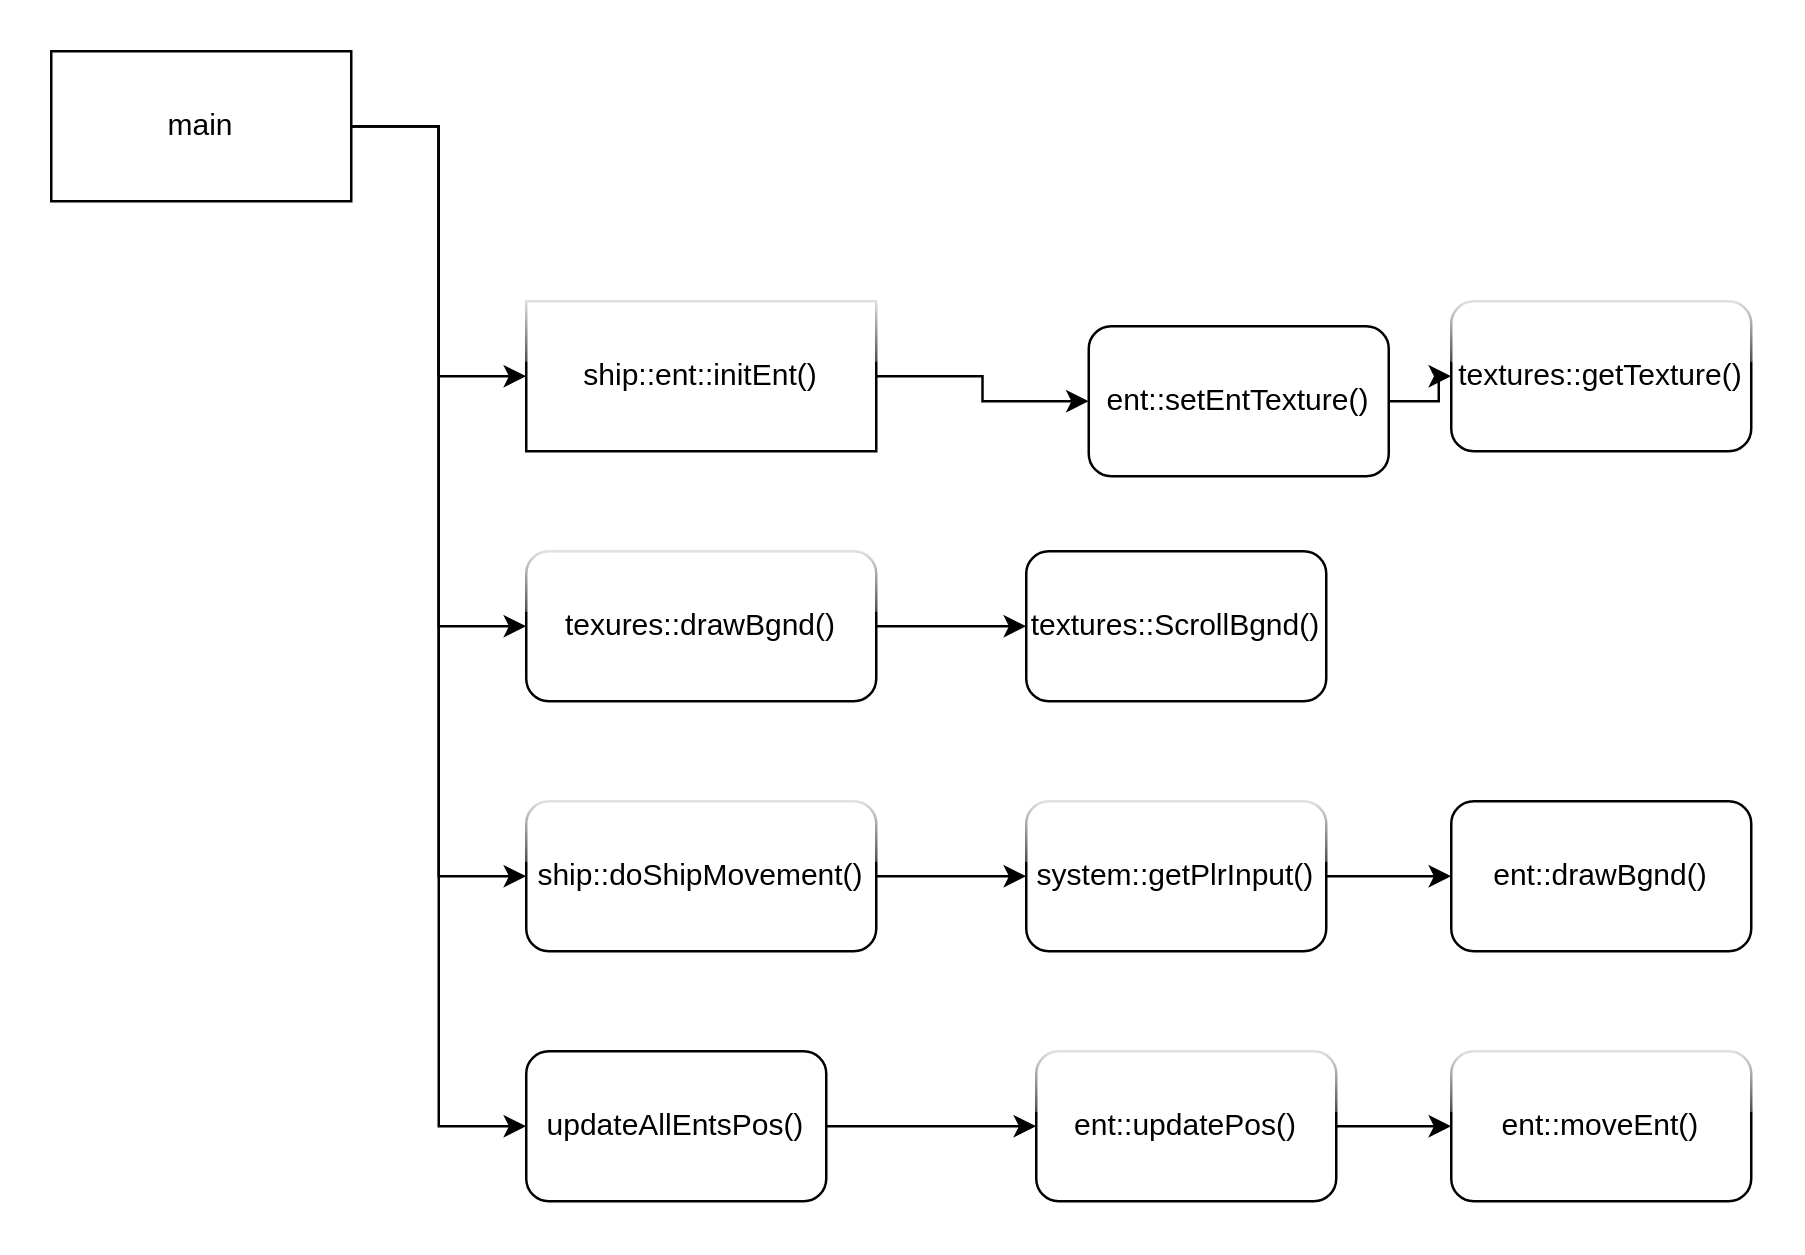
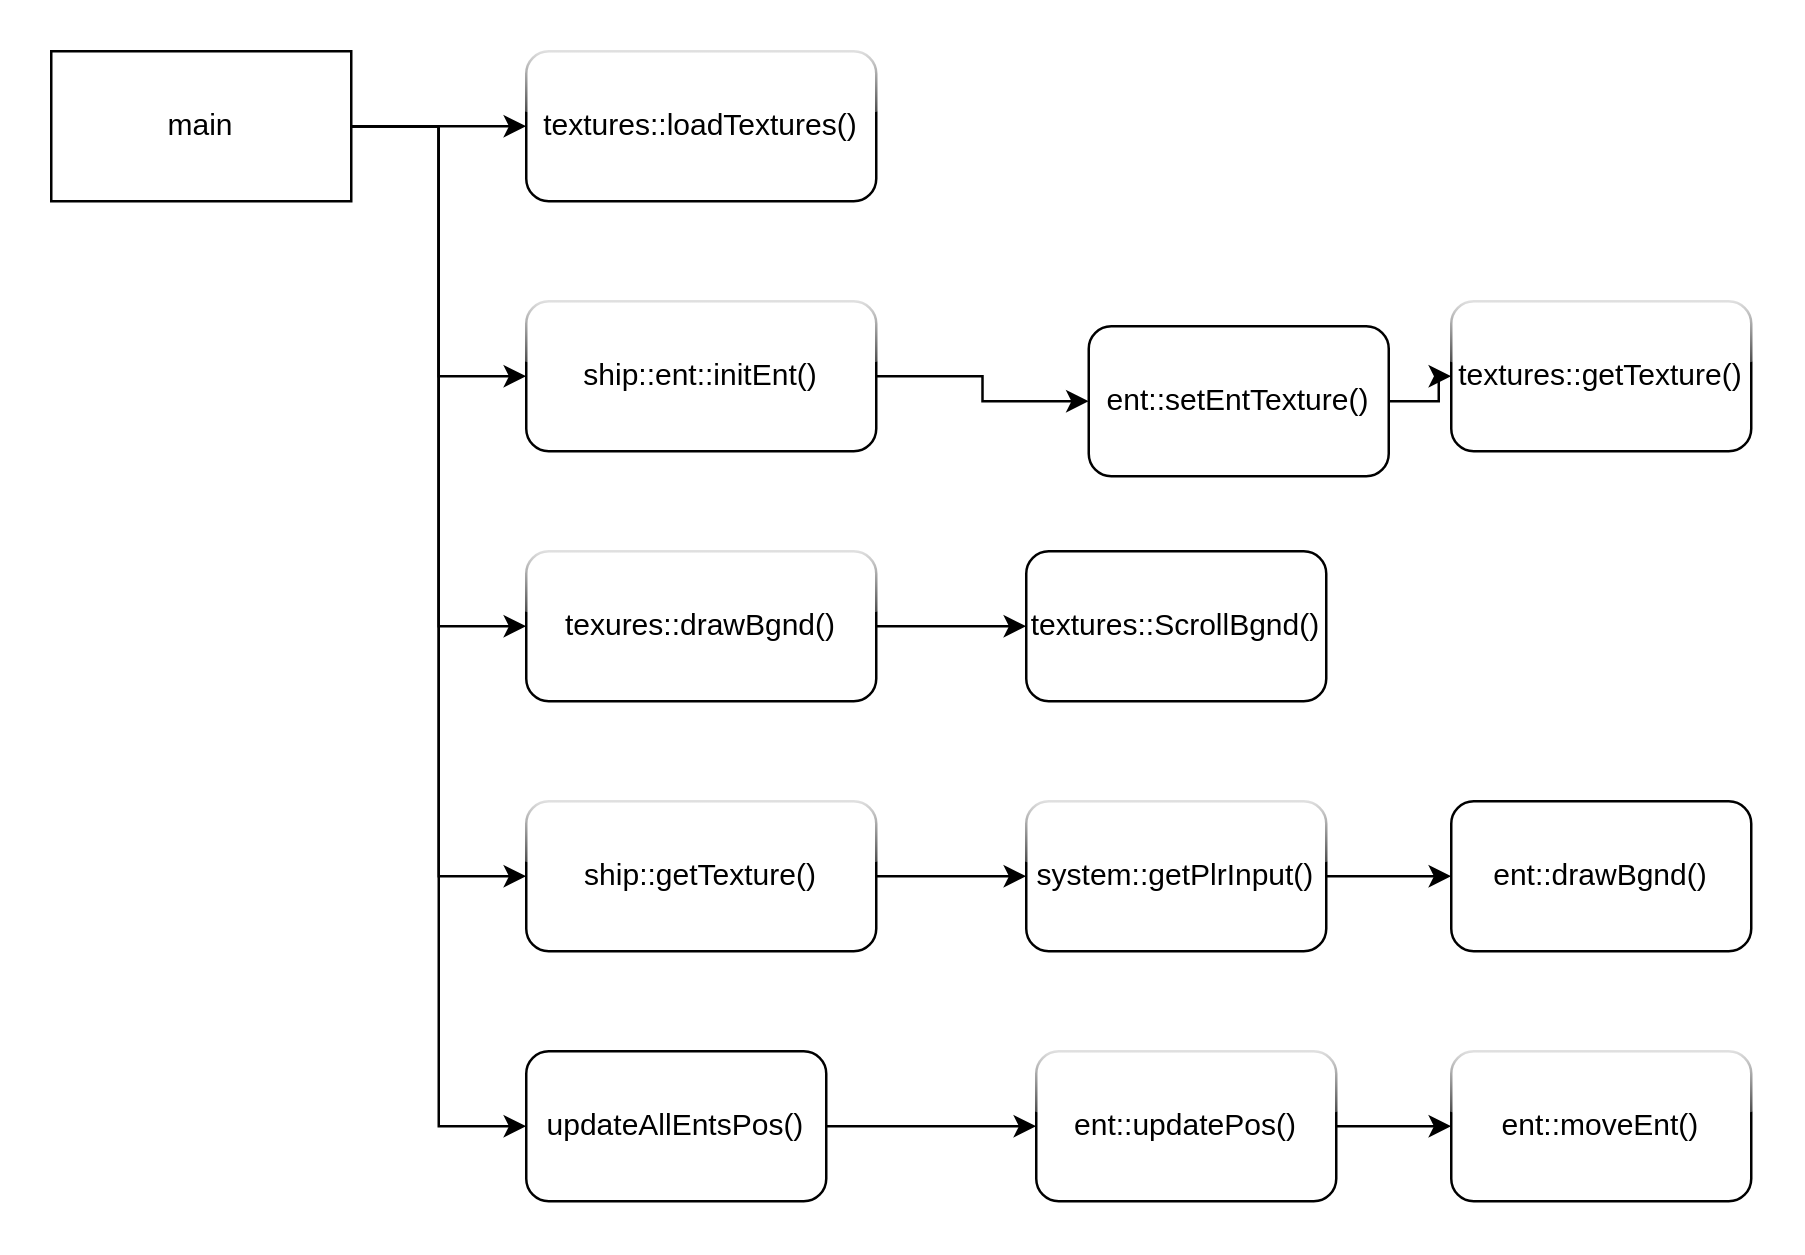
none -> (476, 126)
none -> (701, 126)
(701, 376) -> (701, 376)
(701, 876) -> (701, 876)
